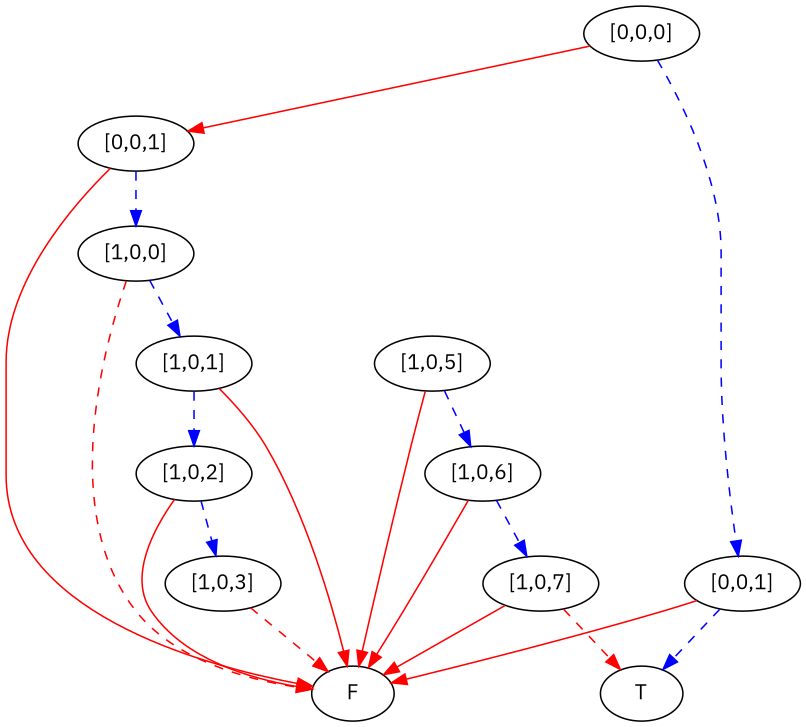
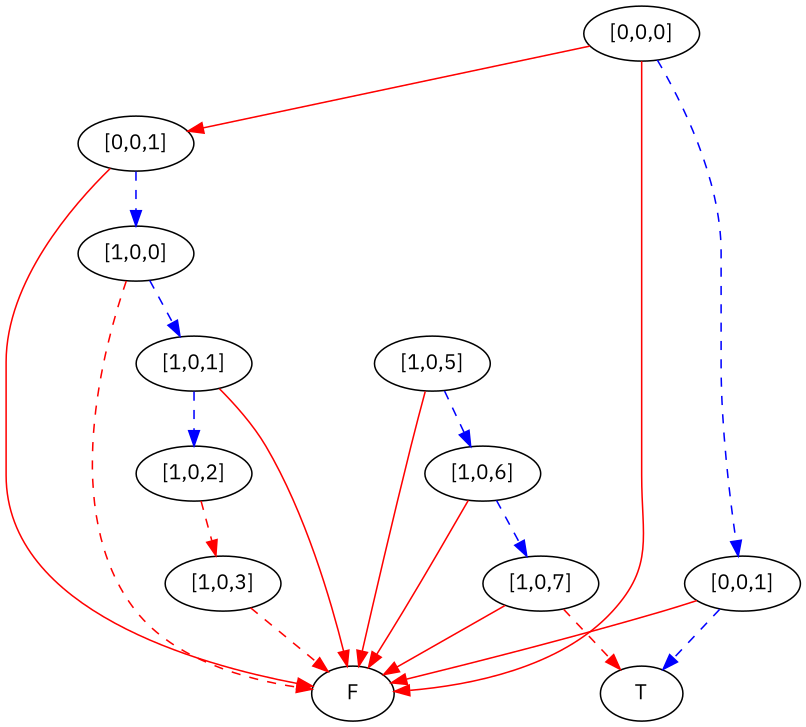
(206, 521) -> (206, 521)
(162, 624) -> (642, 451)
